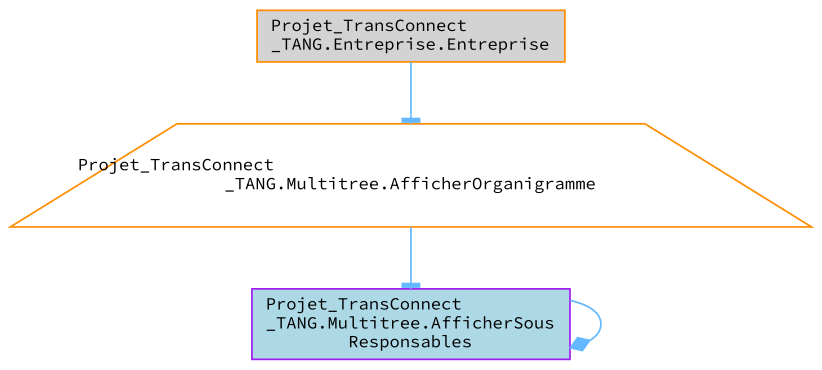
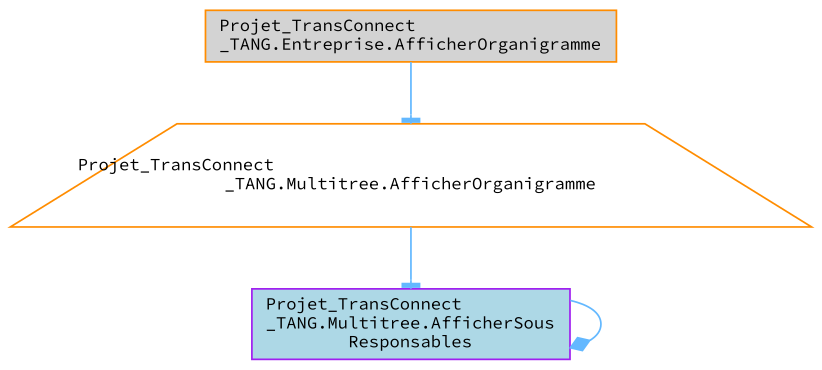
(411, 36) -> (411, 36)
